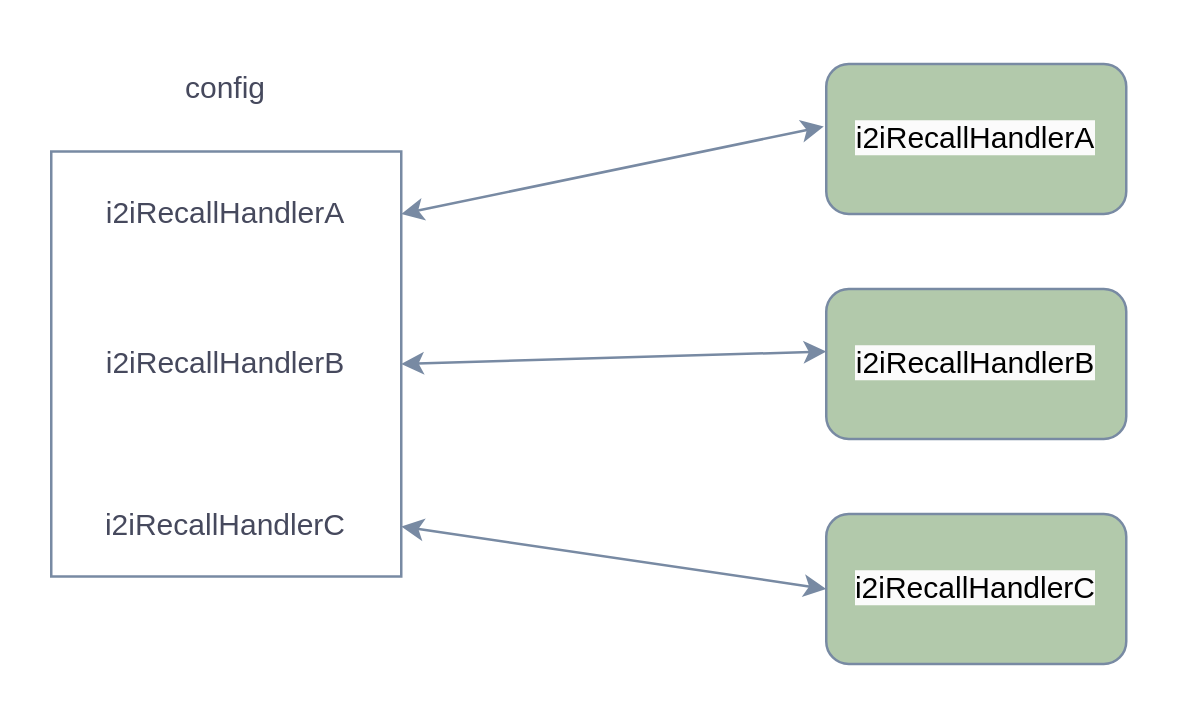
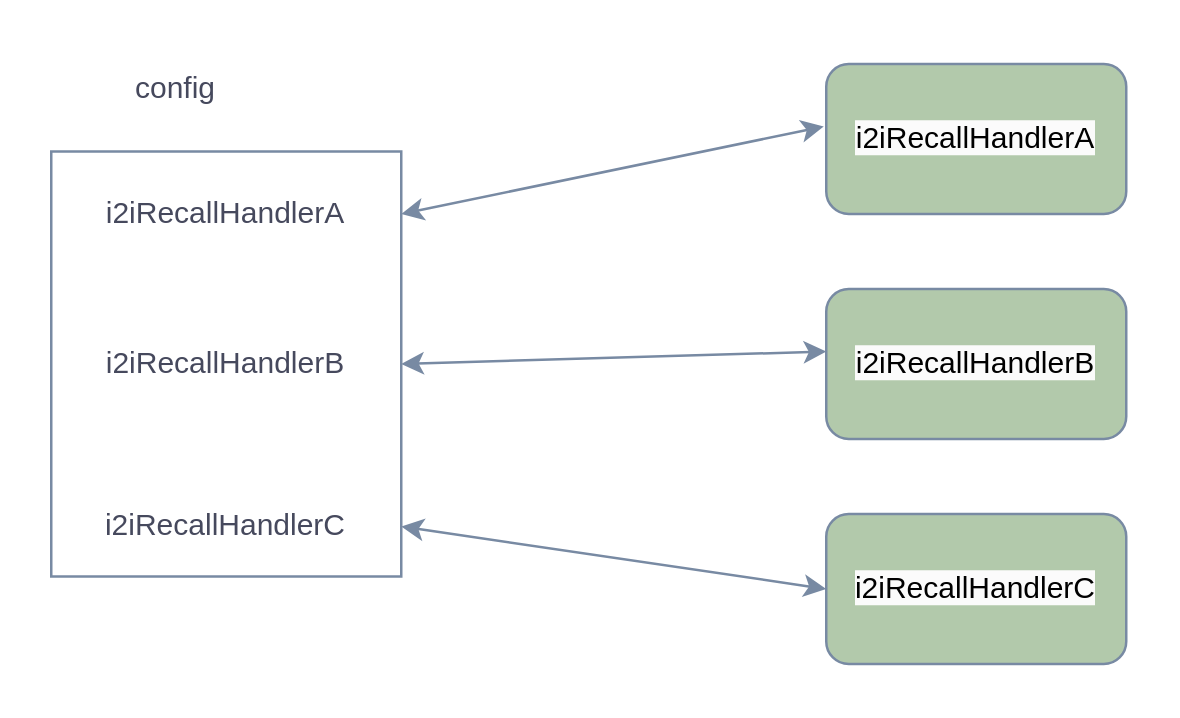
(226, 89) -> (176, 89)
